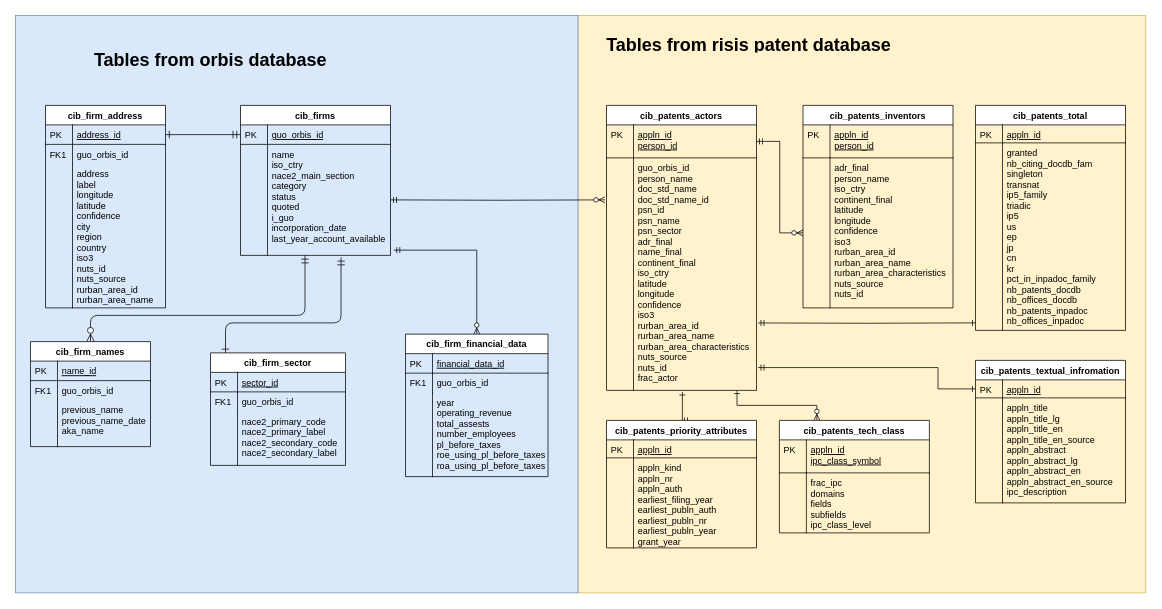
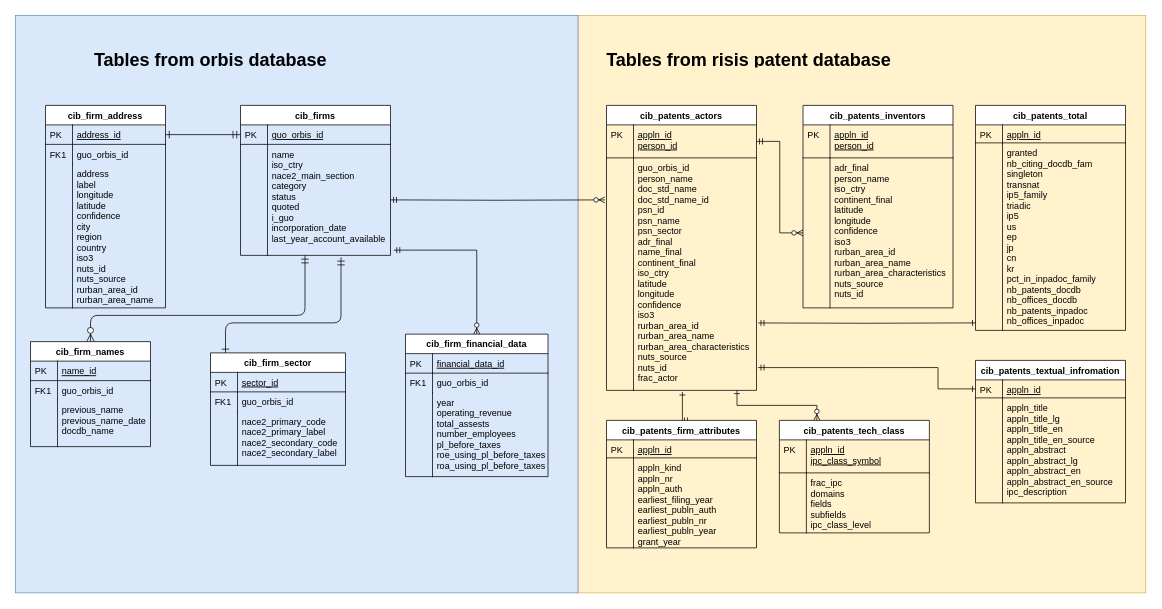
(765, 42) -> (765, 57)
(93, 410) -> (93, 410)
(681, 431) -> (681, 431)
